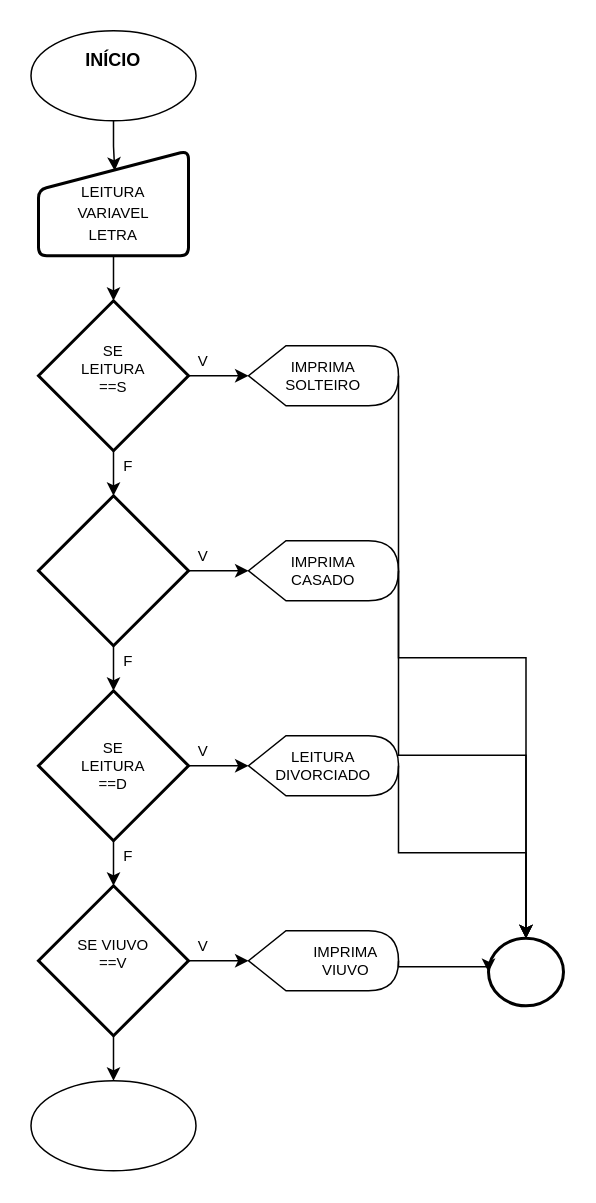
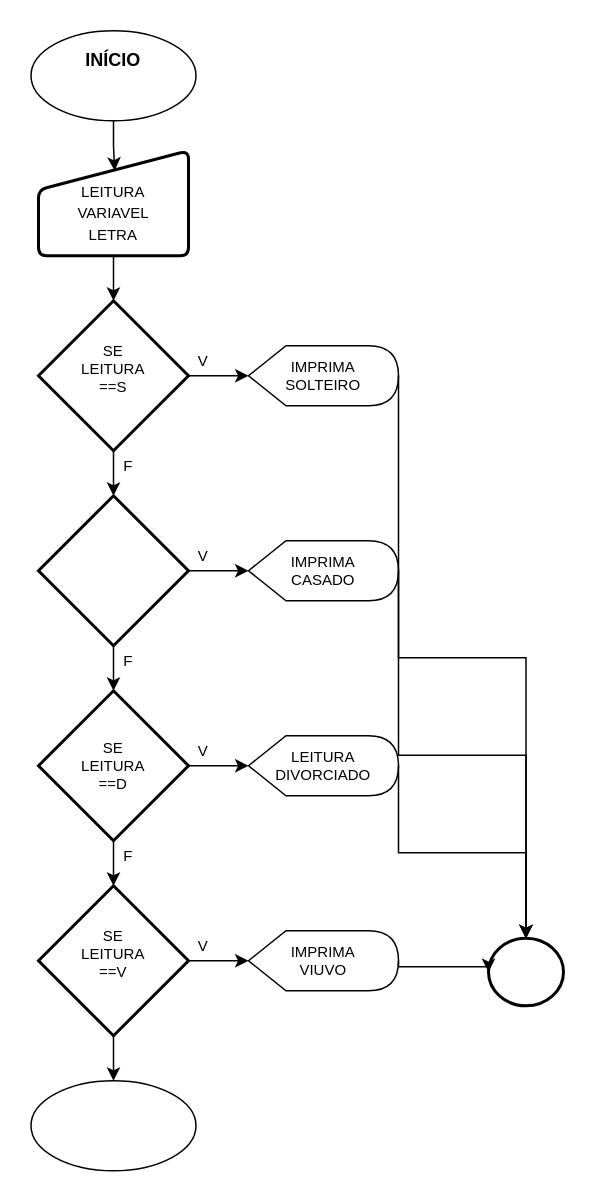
(113, 953) -> (113, 953)
(346, 961) -> (323, 961)
